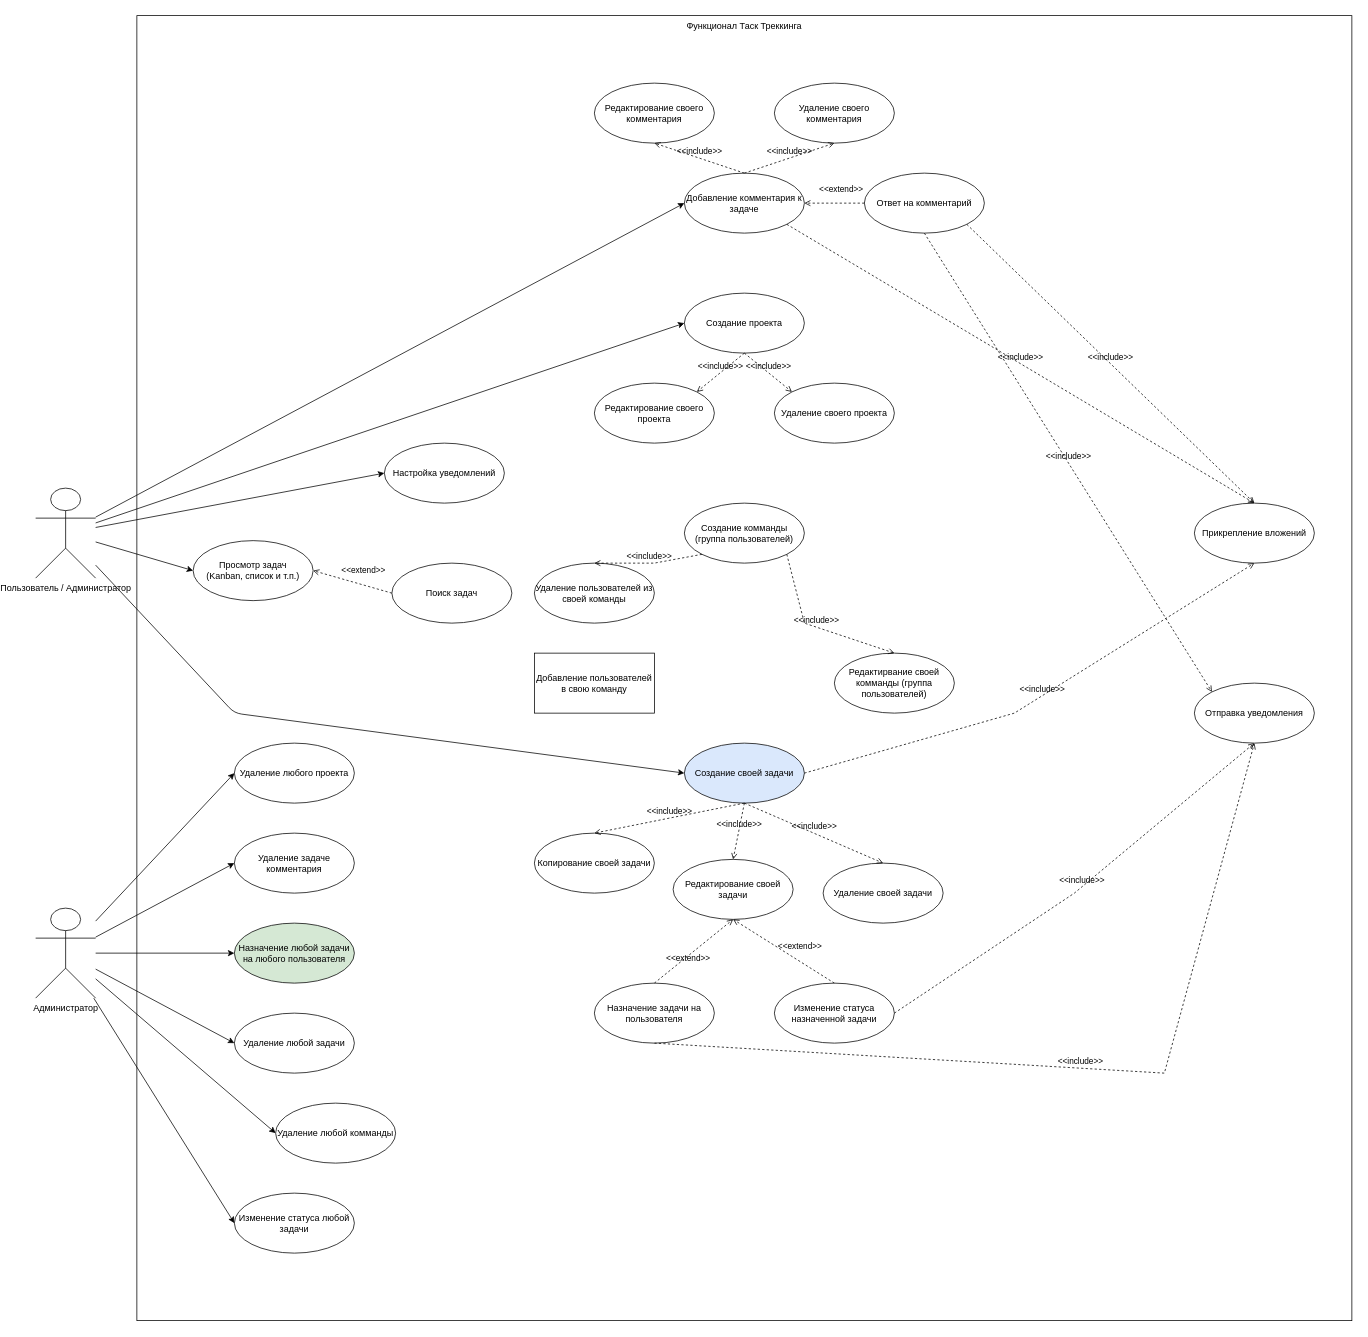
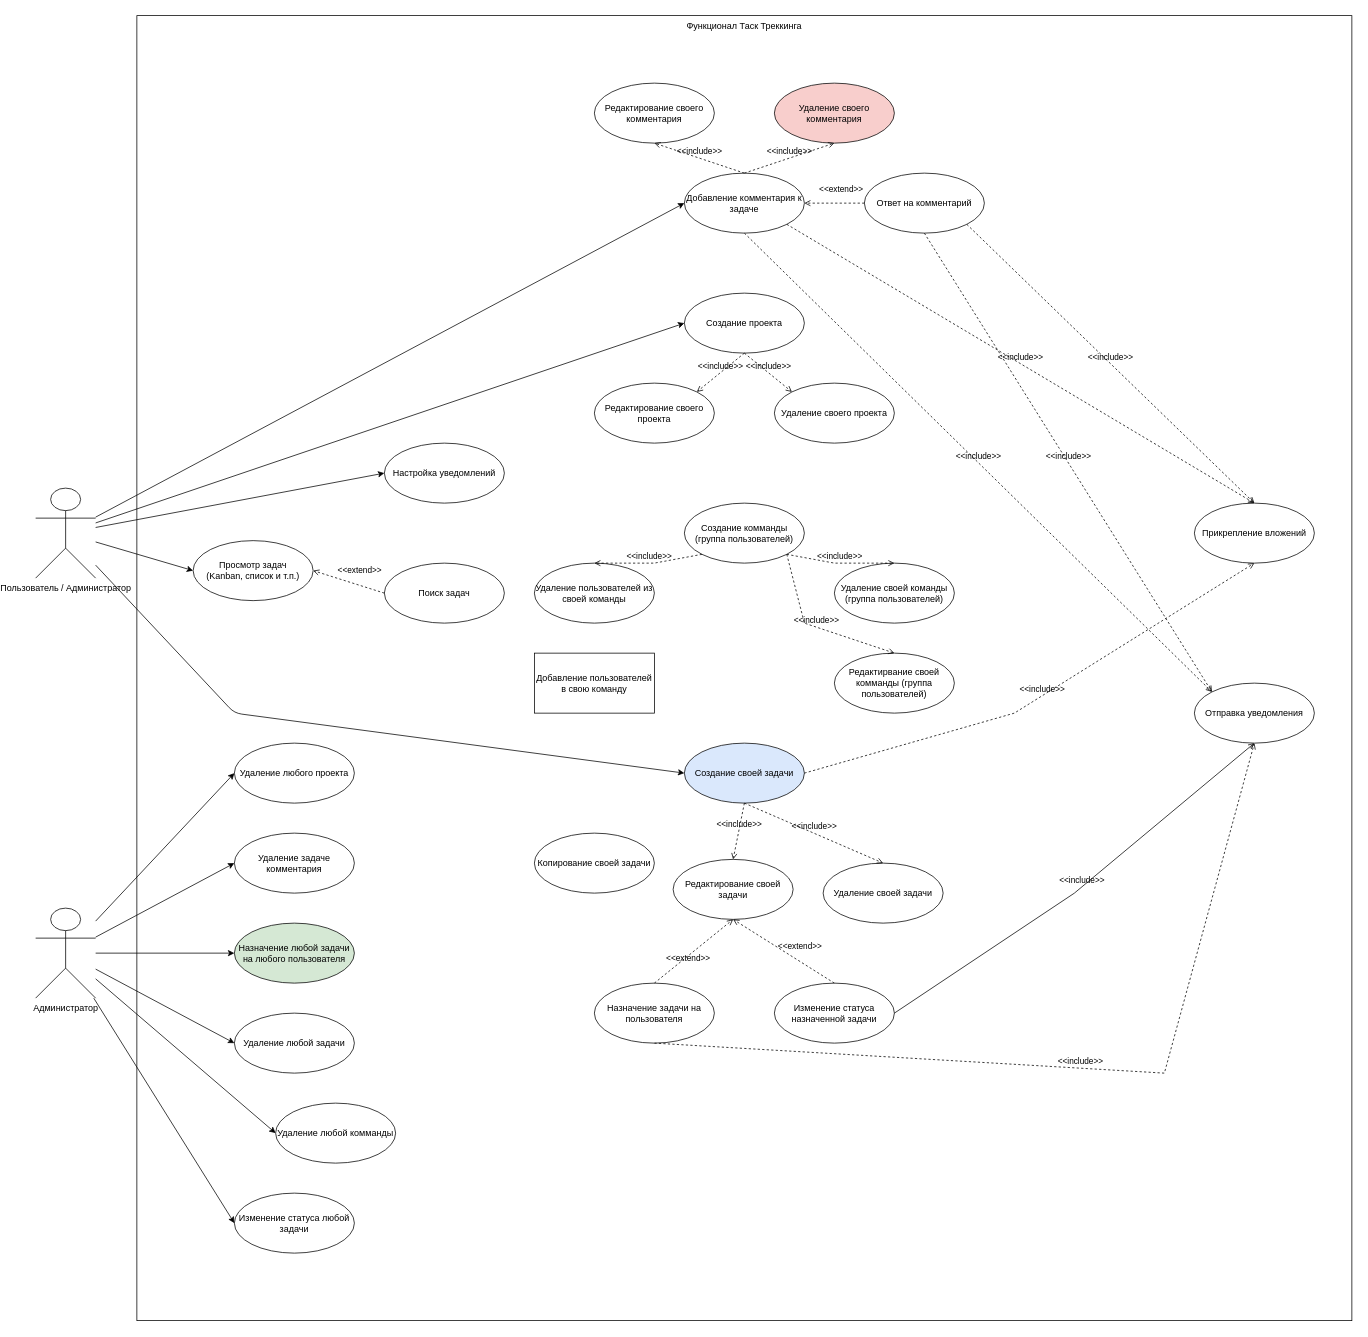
(834, 113) -> (834, 113)
none -> (975, 459)
none -> (839, 563)
(452, 593) -> (444, 593)
none -> (894, 593)
(670, 818) -> none
(1079, 889) -> (1079, 889)
